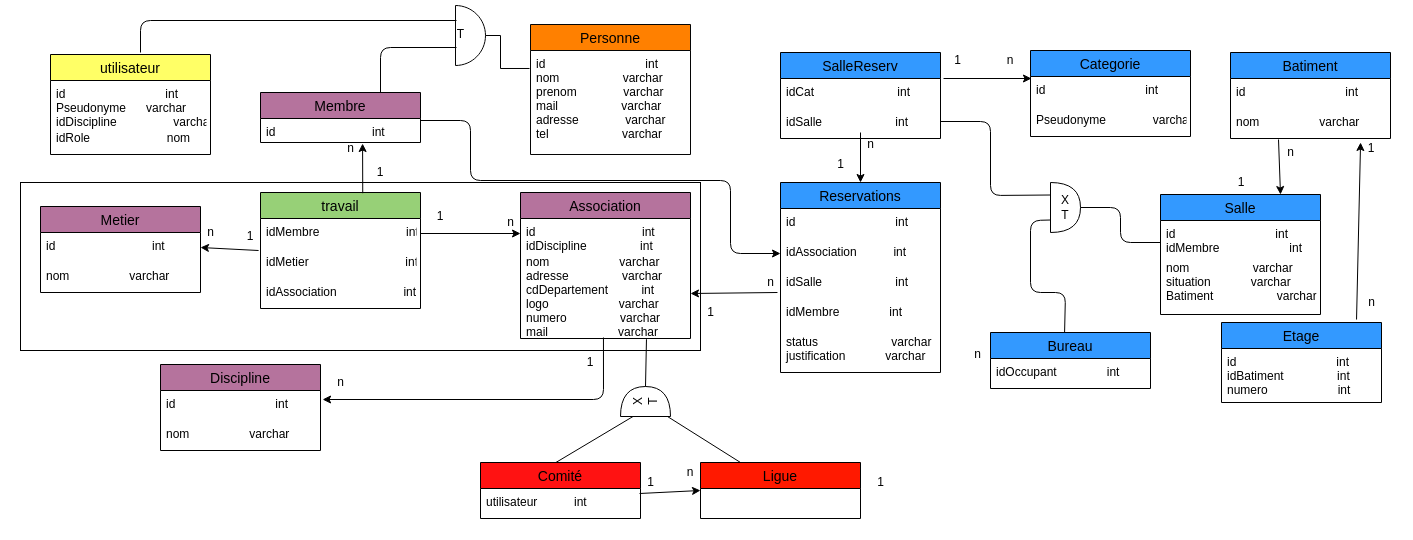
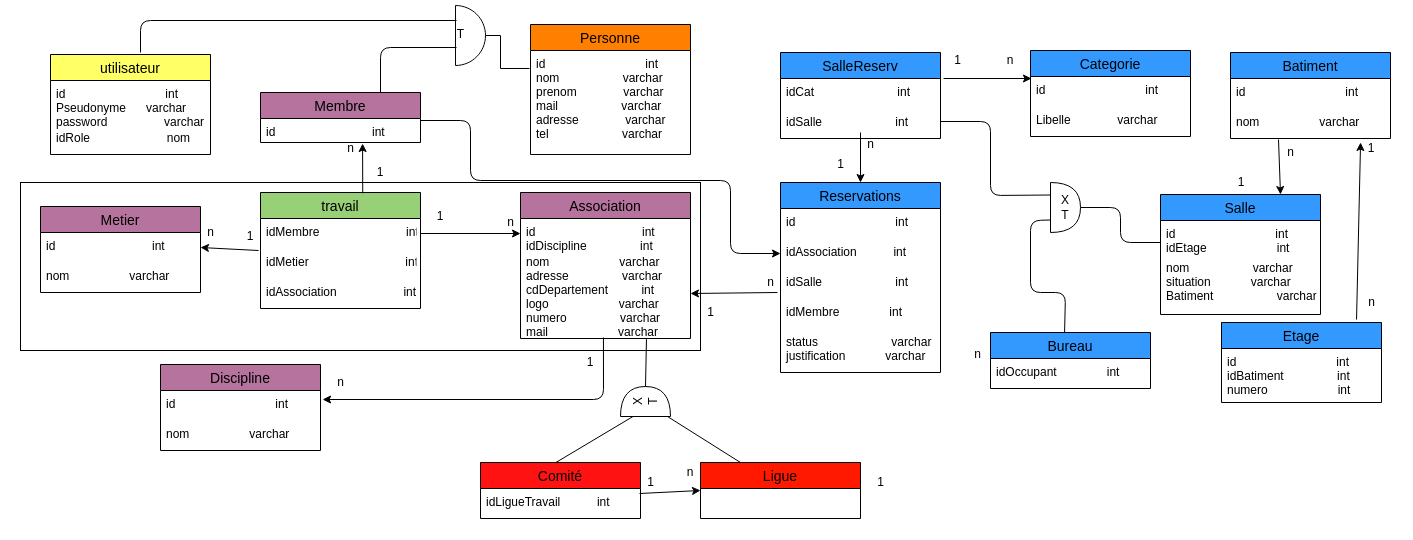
(166, 94) -> (166, 94)
(1139, 120) -> (1124, 120)
(1279, 234) -> (1279, 234)
(562, 502) -> (571, 502)
